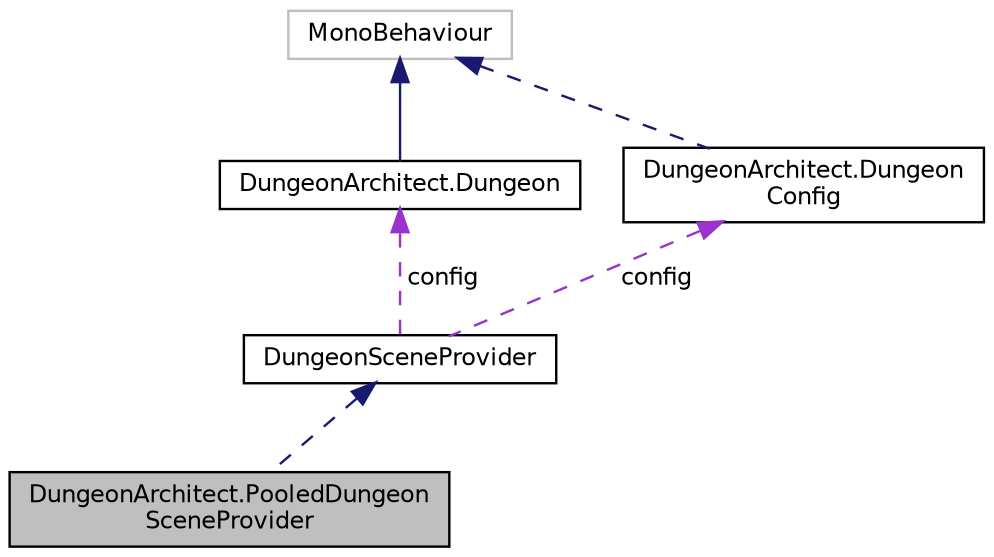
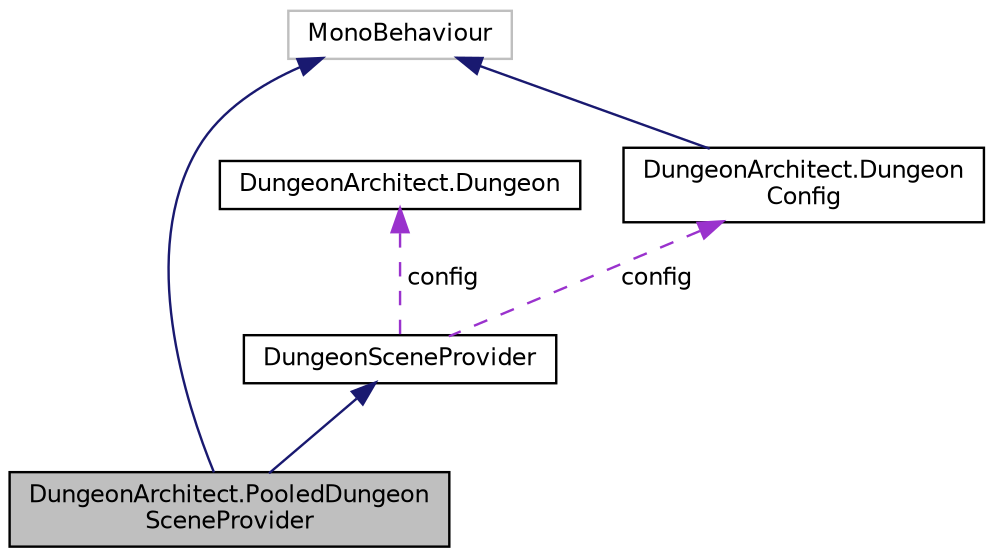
(595, 107) -> (595, 107)
(400, 122) -> (170, 245)
(313, 436) -> (313, 436)
